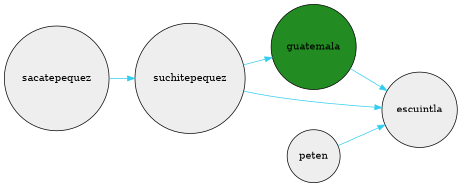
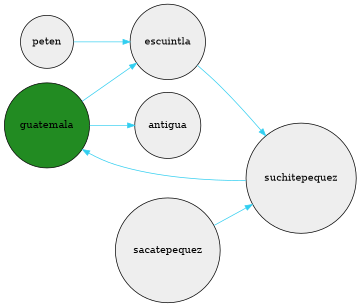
(309, 101) -> (230, 97)
none -> (168, 125)
